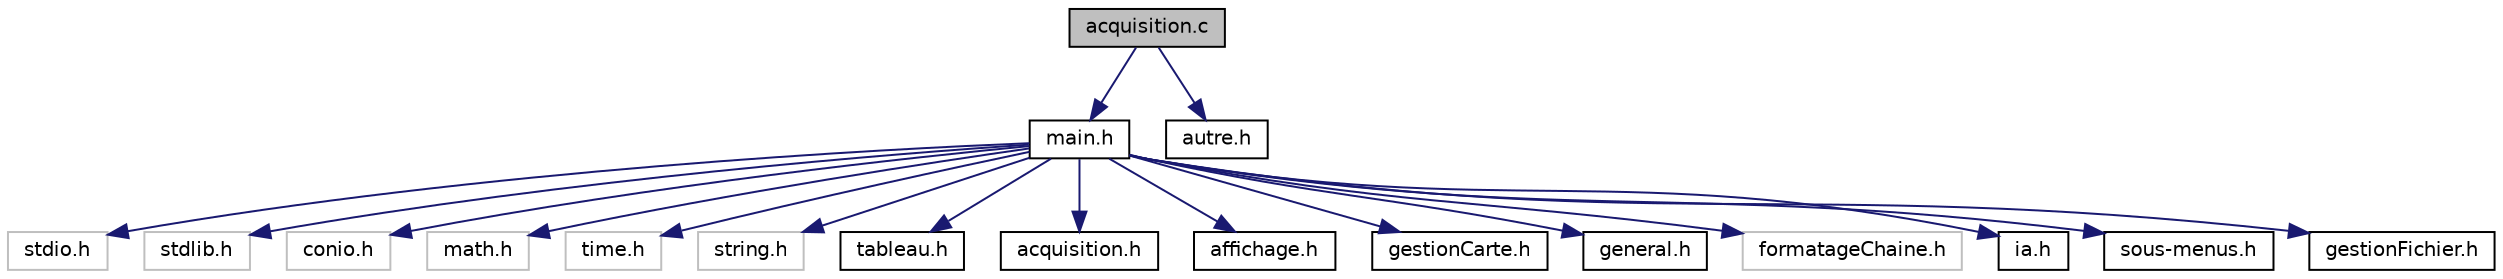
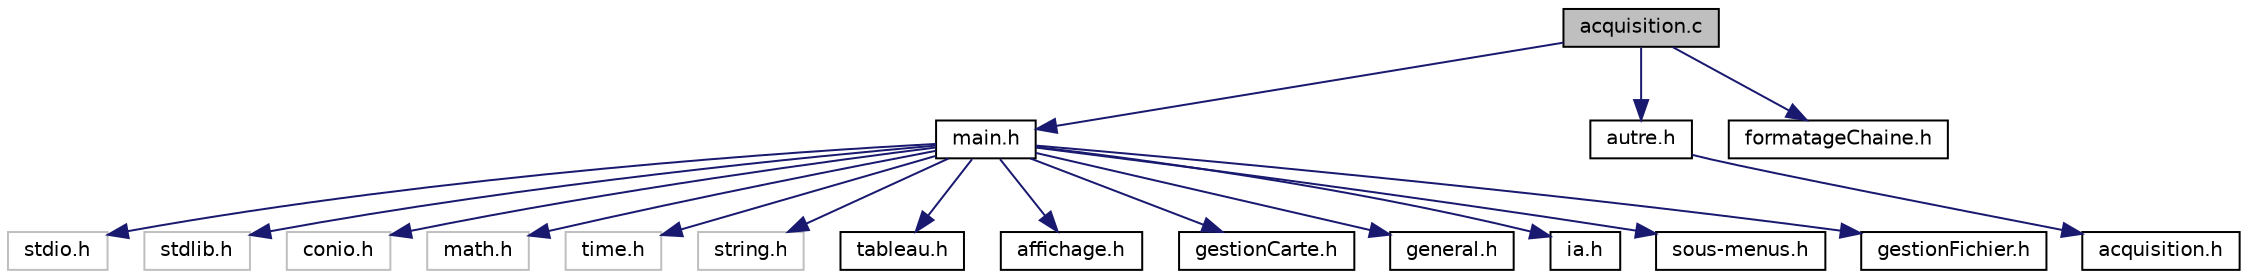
(1079, 185) -> (1877, 194)
(1574, 214) -> (1731, 79)
(1852, 251) -> (1838, 139)
